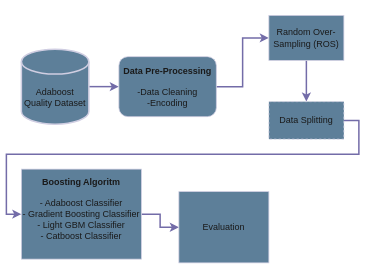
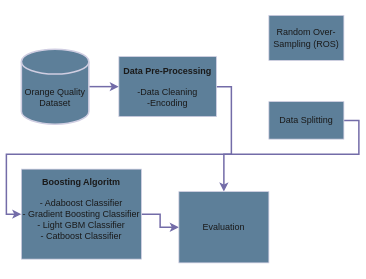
(243, 59) -> (231, 118)
(306, 77) -> none
(55, 87) -> (55, 87)
(168, 87) -> (168, 87)
(306, 120) -> (306, 120)
